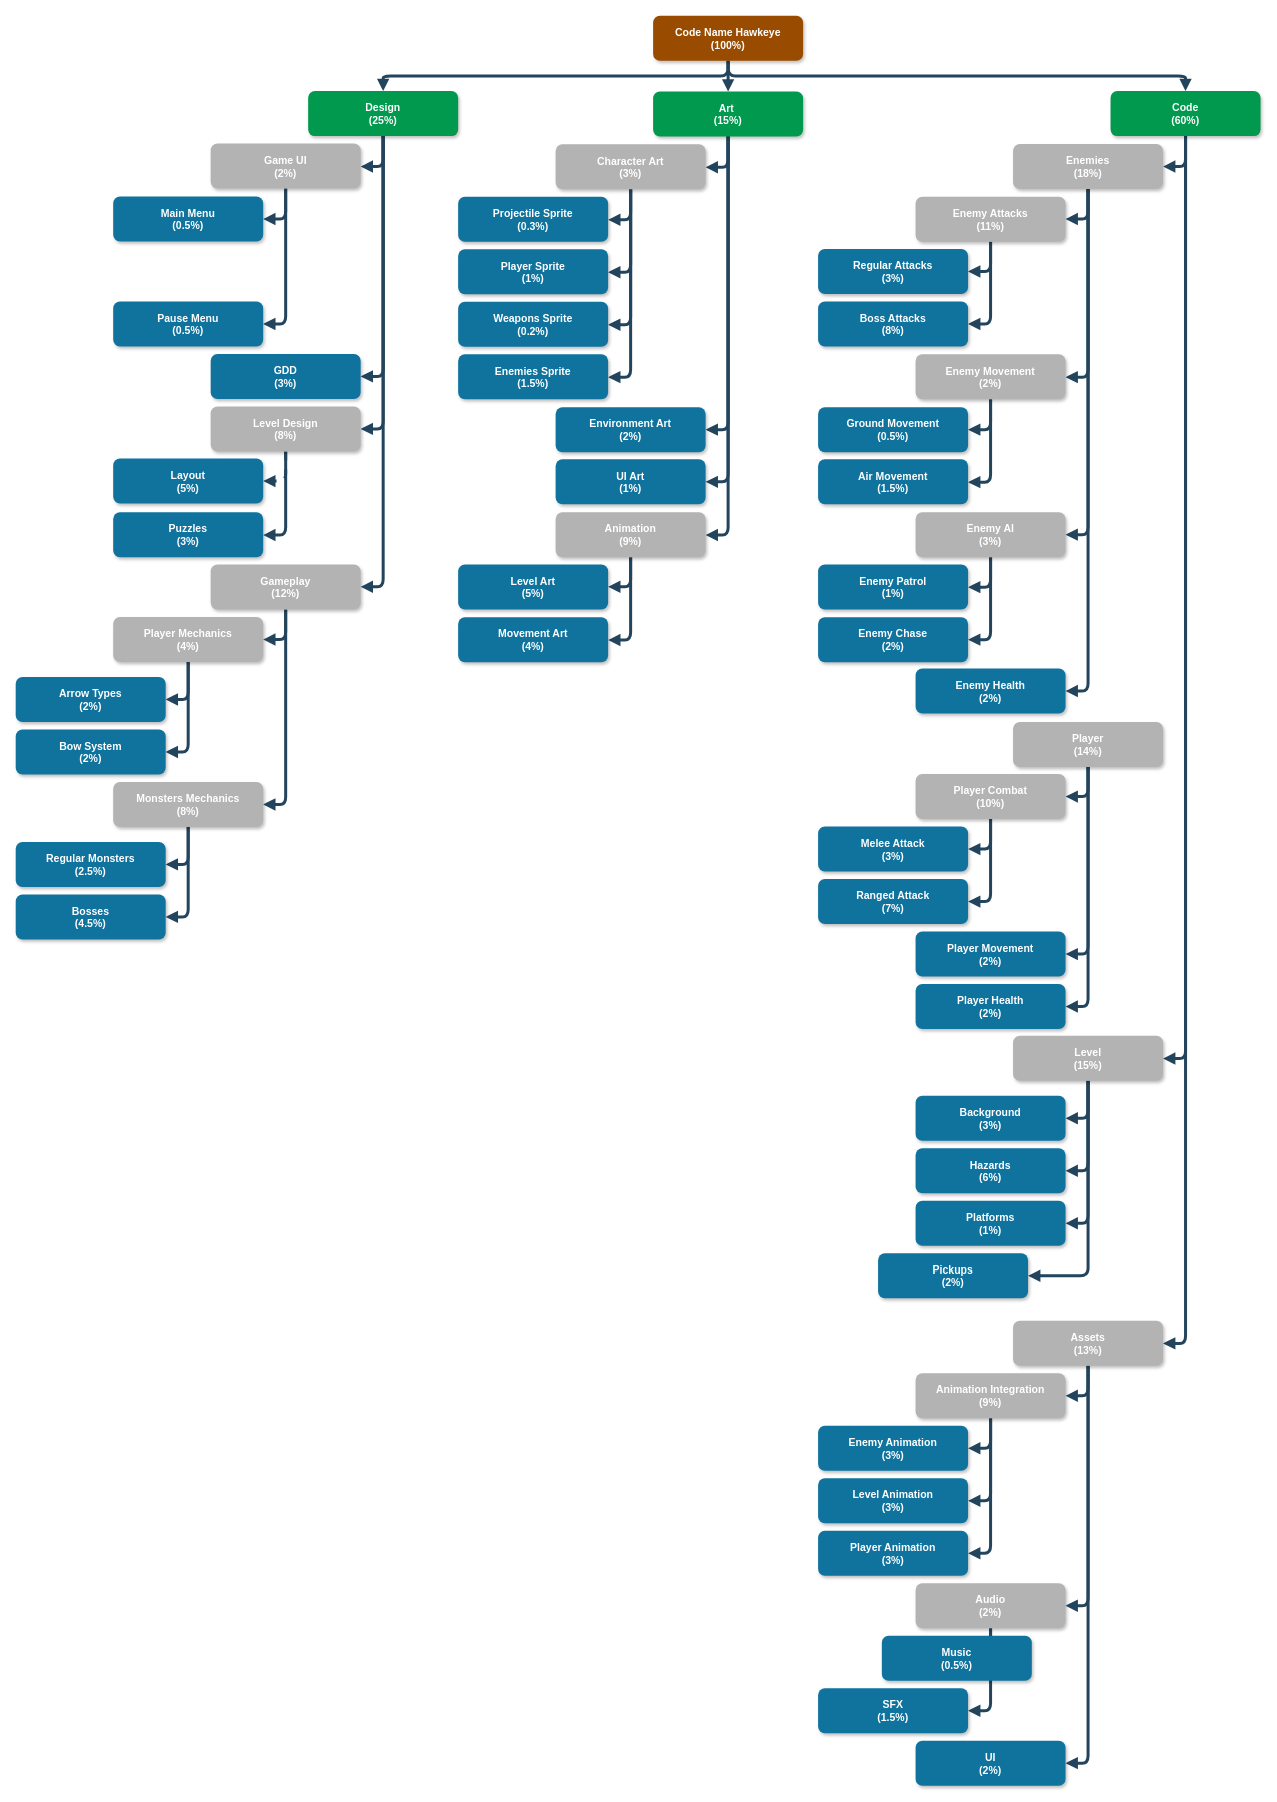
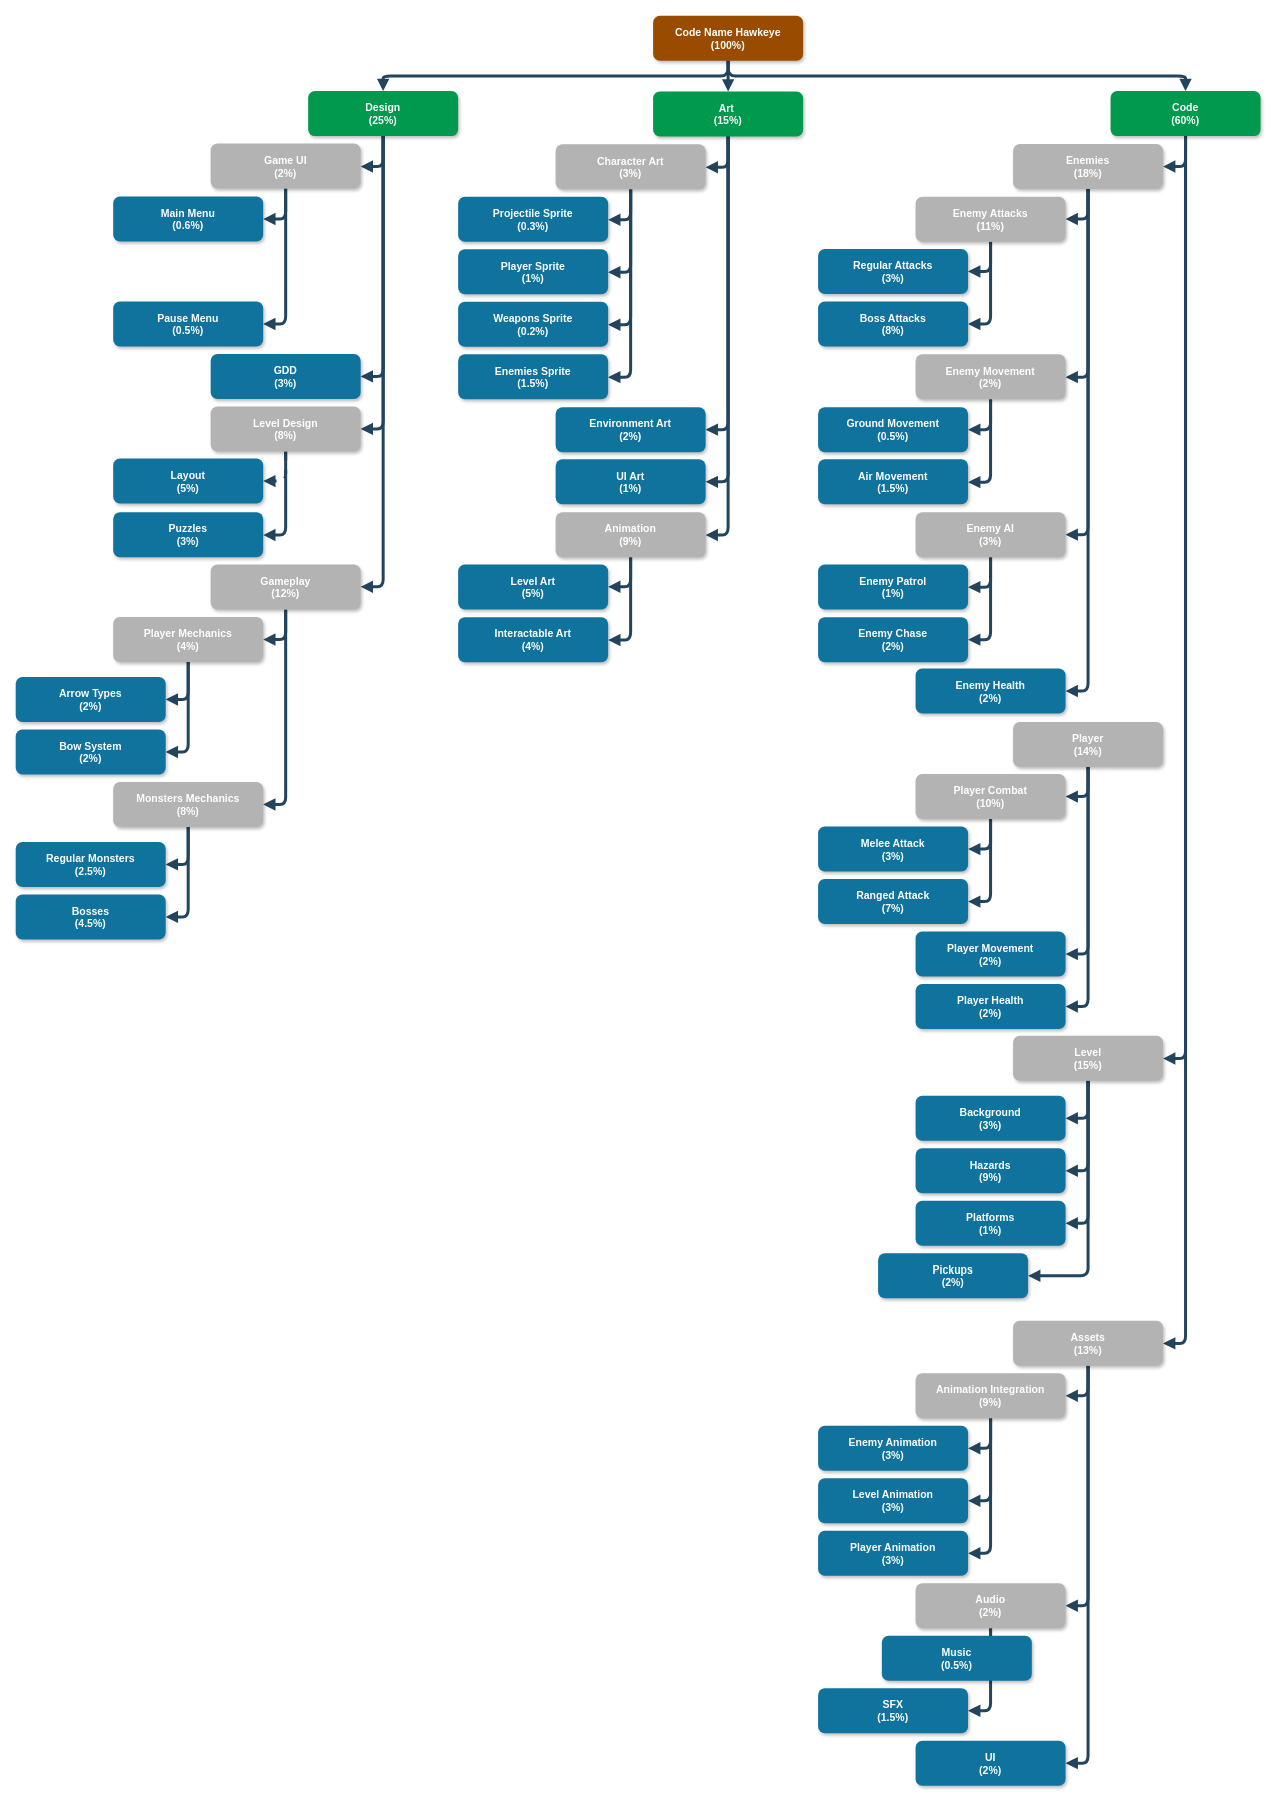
(188, 213) -> (188, 213)
(533, 634) -> (533, 634)
(990, 1165) -> (990, 1165)
